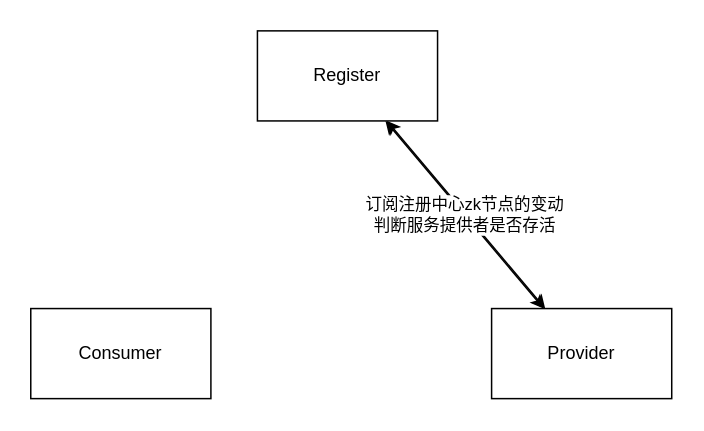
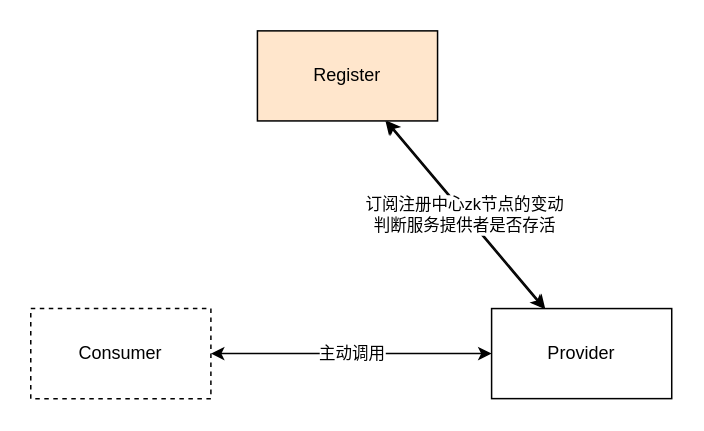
(347, 76) -> (347, 76)
(121, 353) -> (121, 353)
none -> (350, 353)
